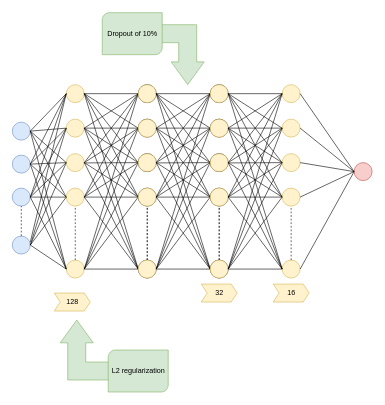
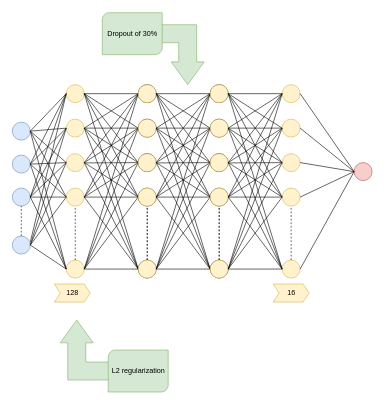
(133, 34) -> (133, 34)
(219, 293) -> none
(72, 302) -> (72, 293)
